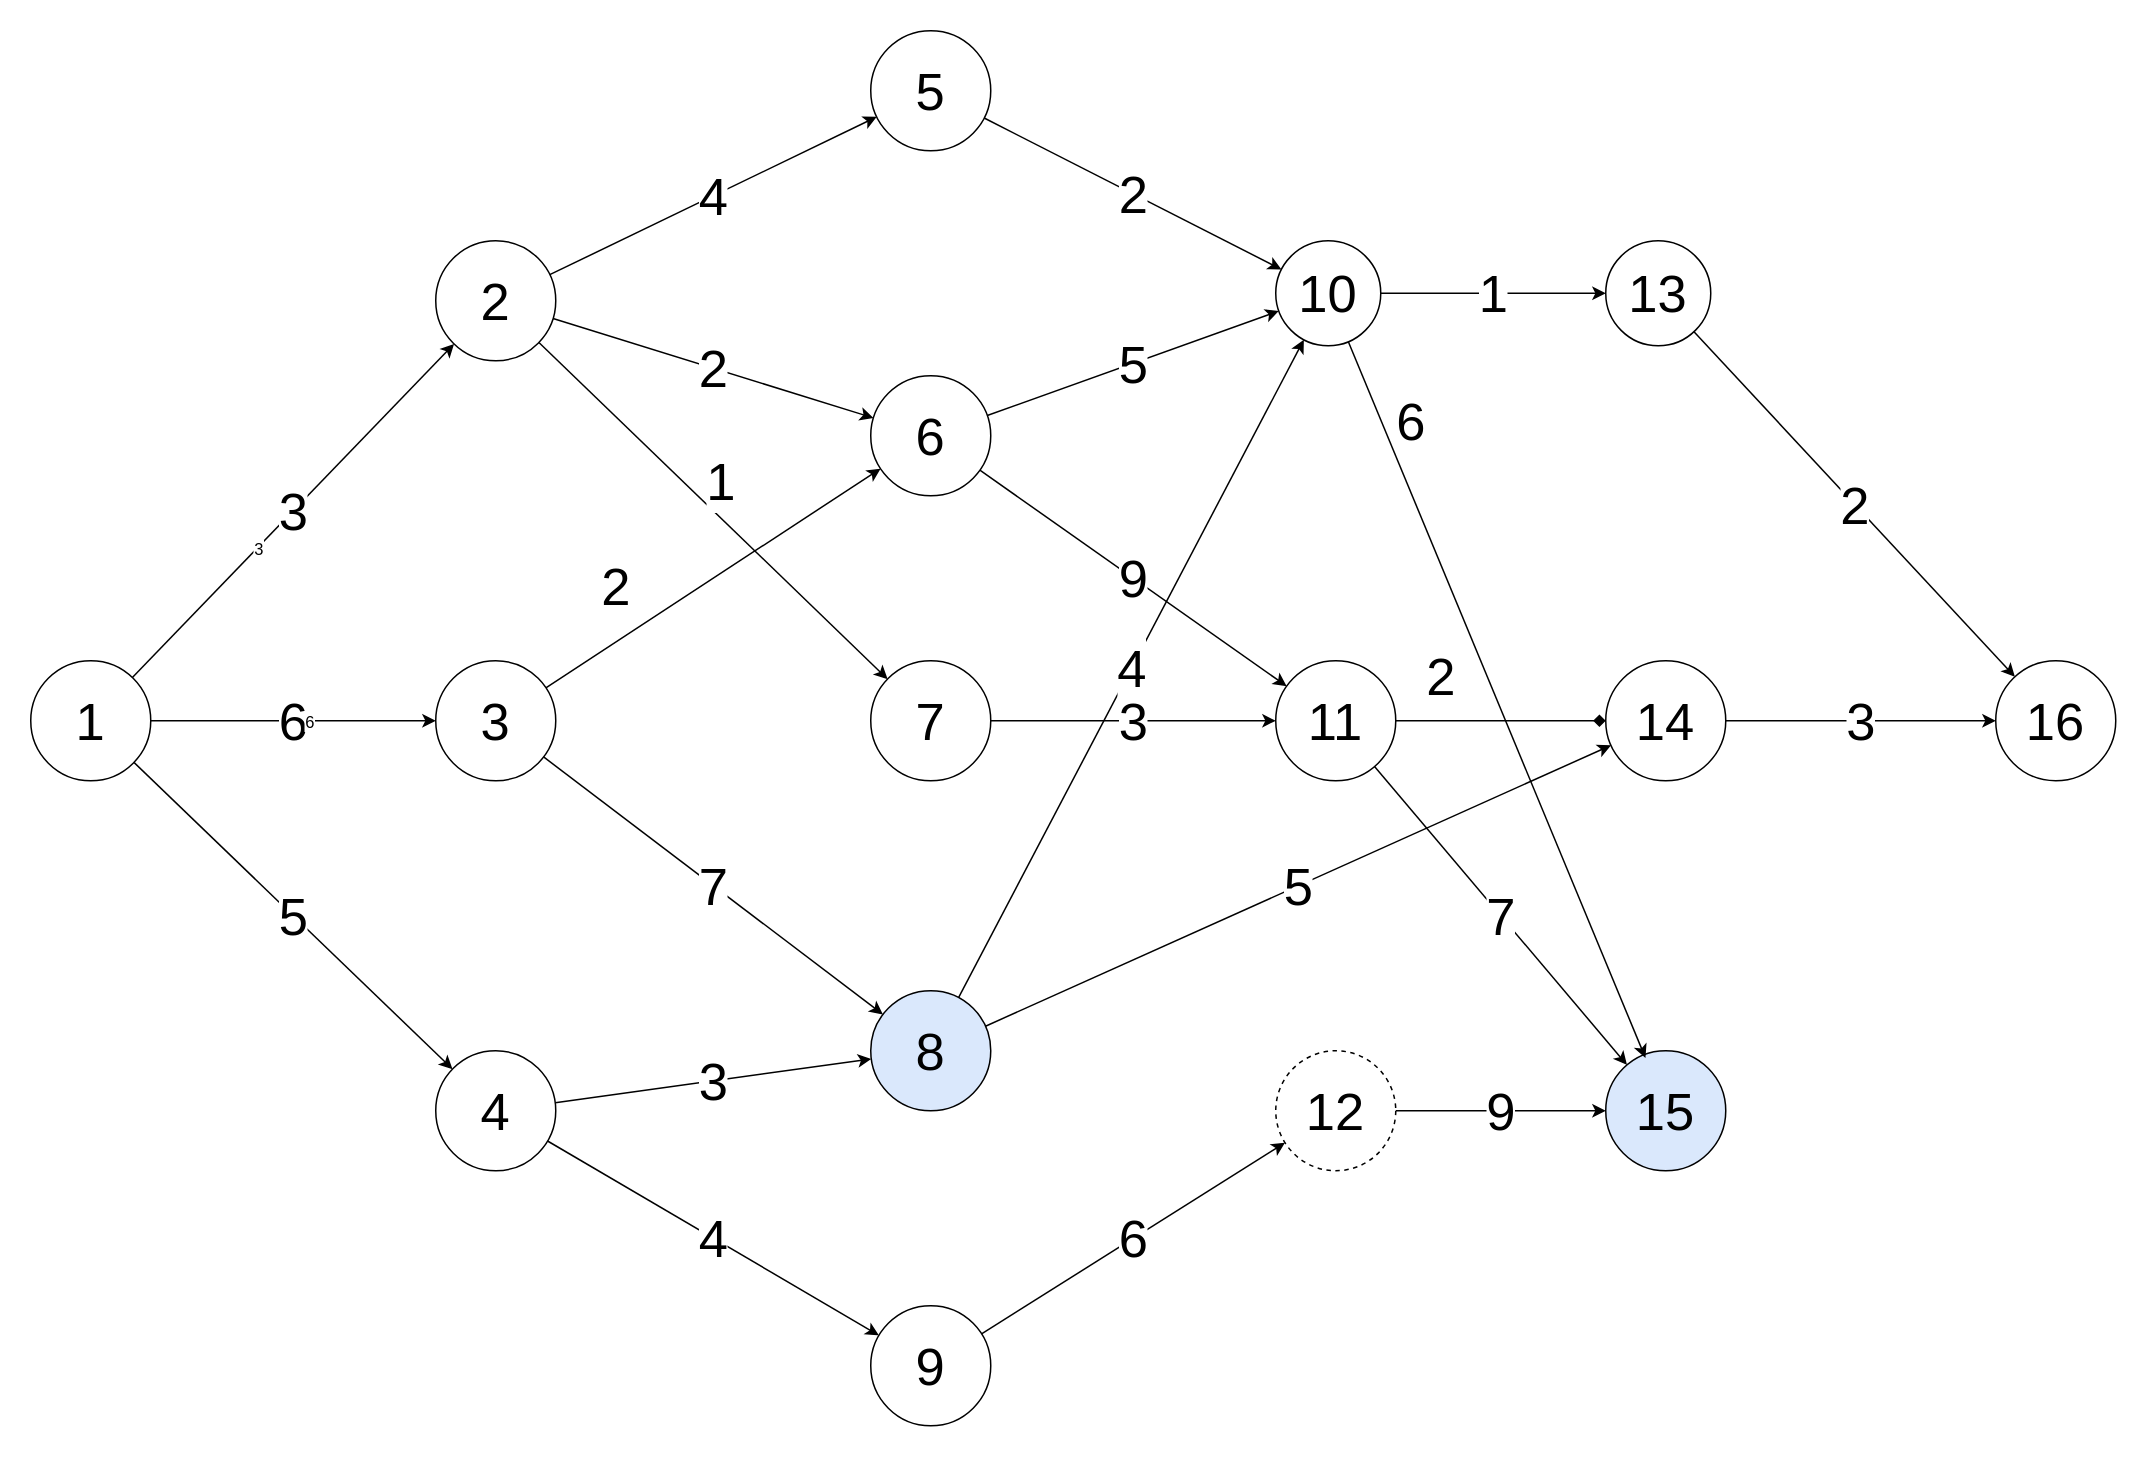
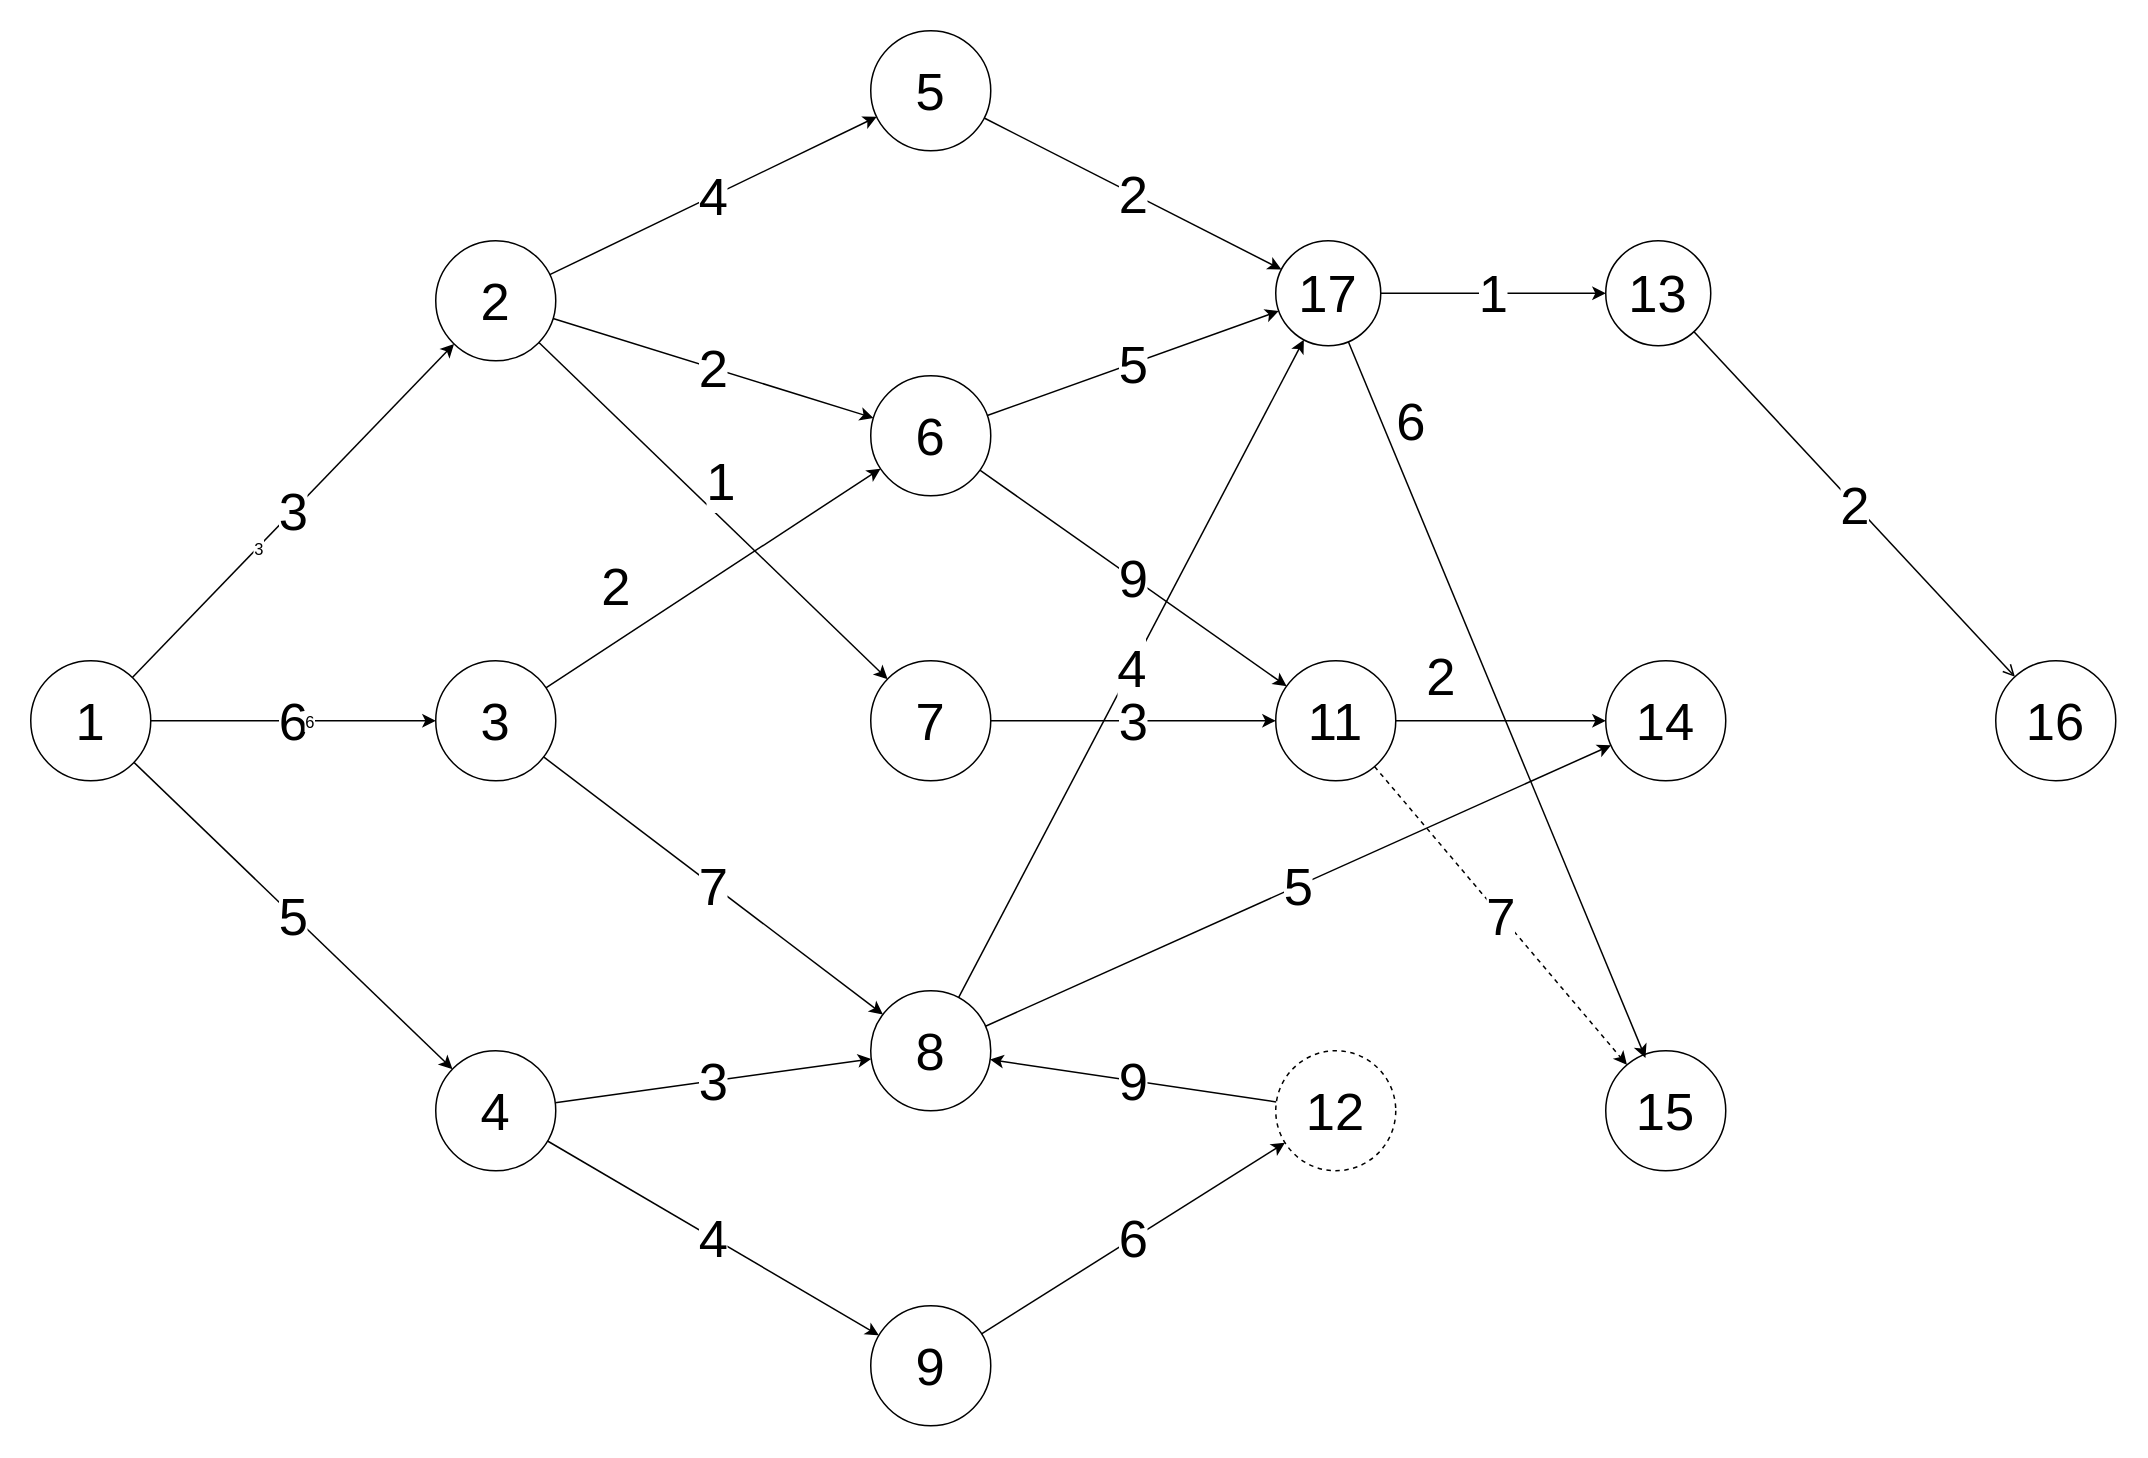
(1328, 293) -> (1328, 293)
(2007, 668) -> (2009, 670)
(1593, 721) -> (1594, 721)
(1920, 721) -> none
(1431, 833) -> (1431, 833)
(931, 1051) -> (931, 1051)
(1496, 1111) -> (1138, 1082)
(1666, 1111) -> (1666, 1111)
